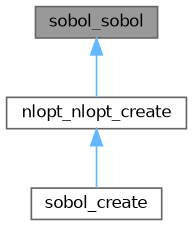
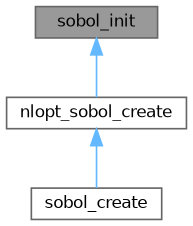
(97, 22) -> (97, 22)
(97, 113) -> (97, 113)
